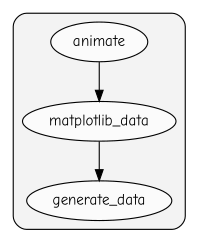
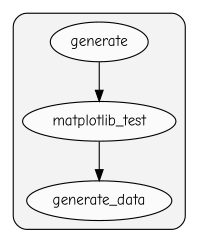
(99, 42) -> (99, 42)
(99, 121) -> (99, 121)
